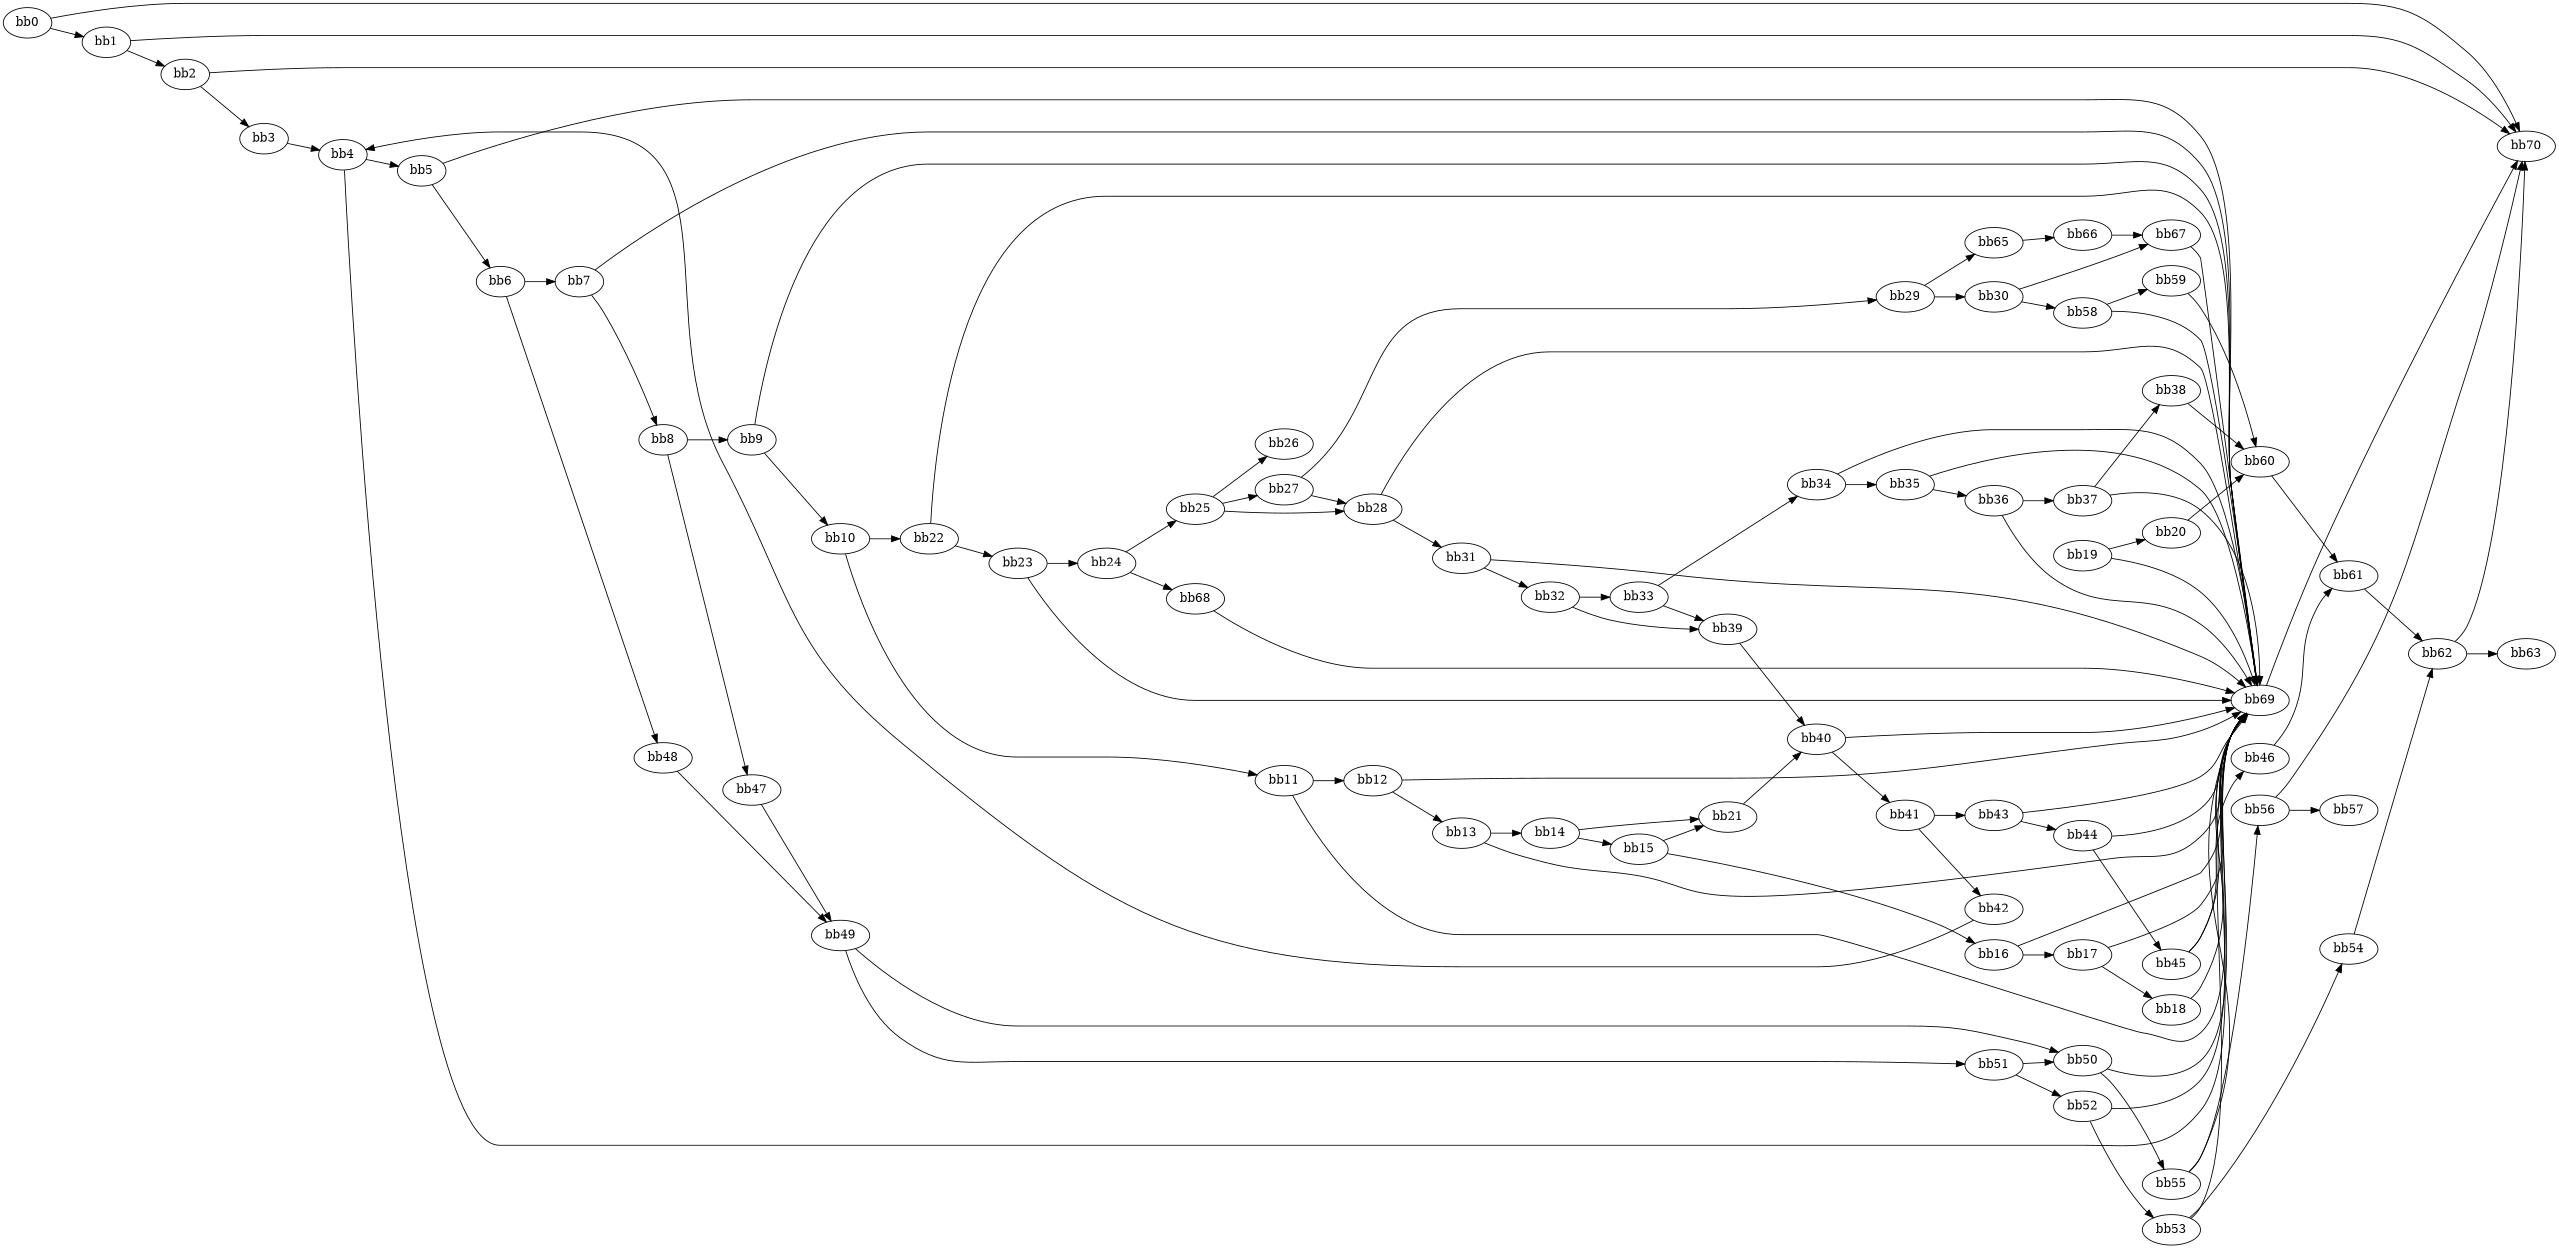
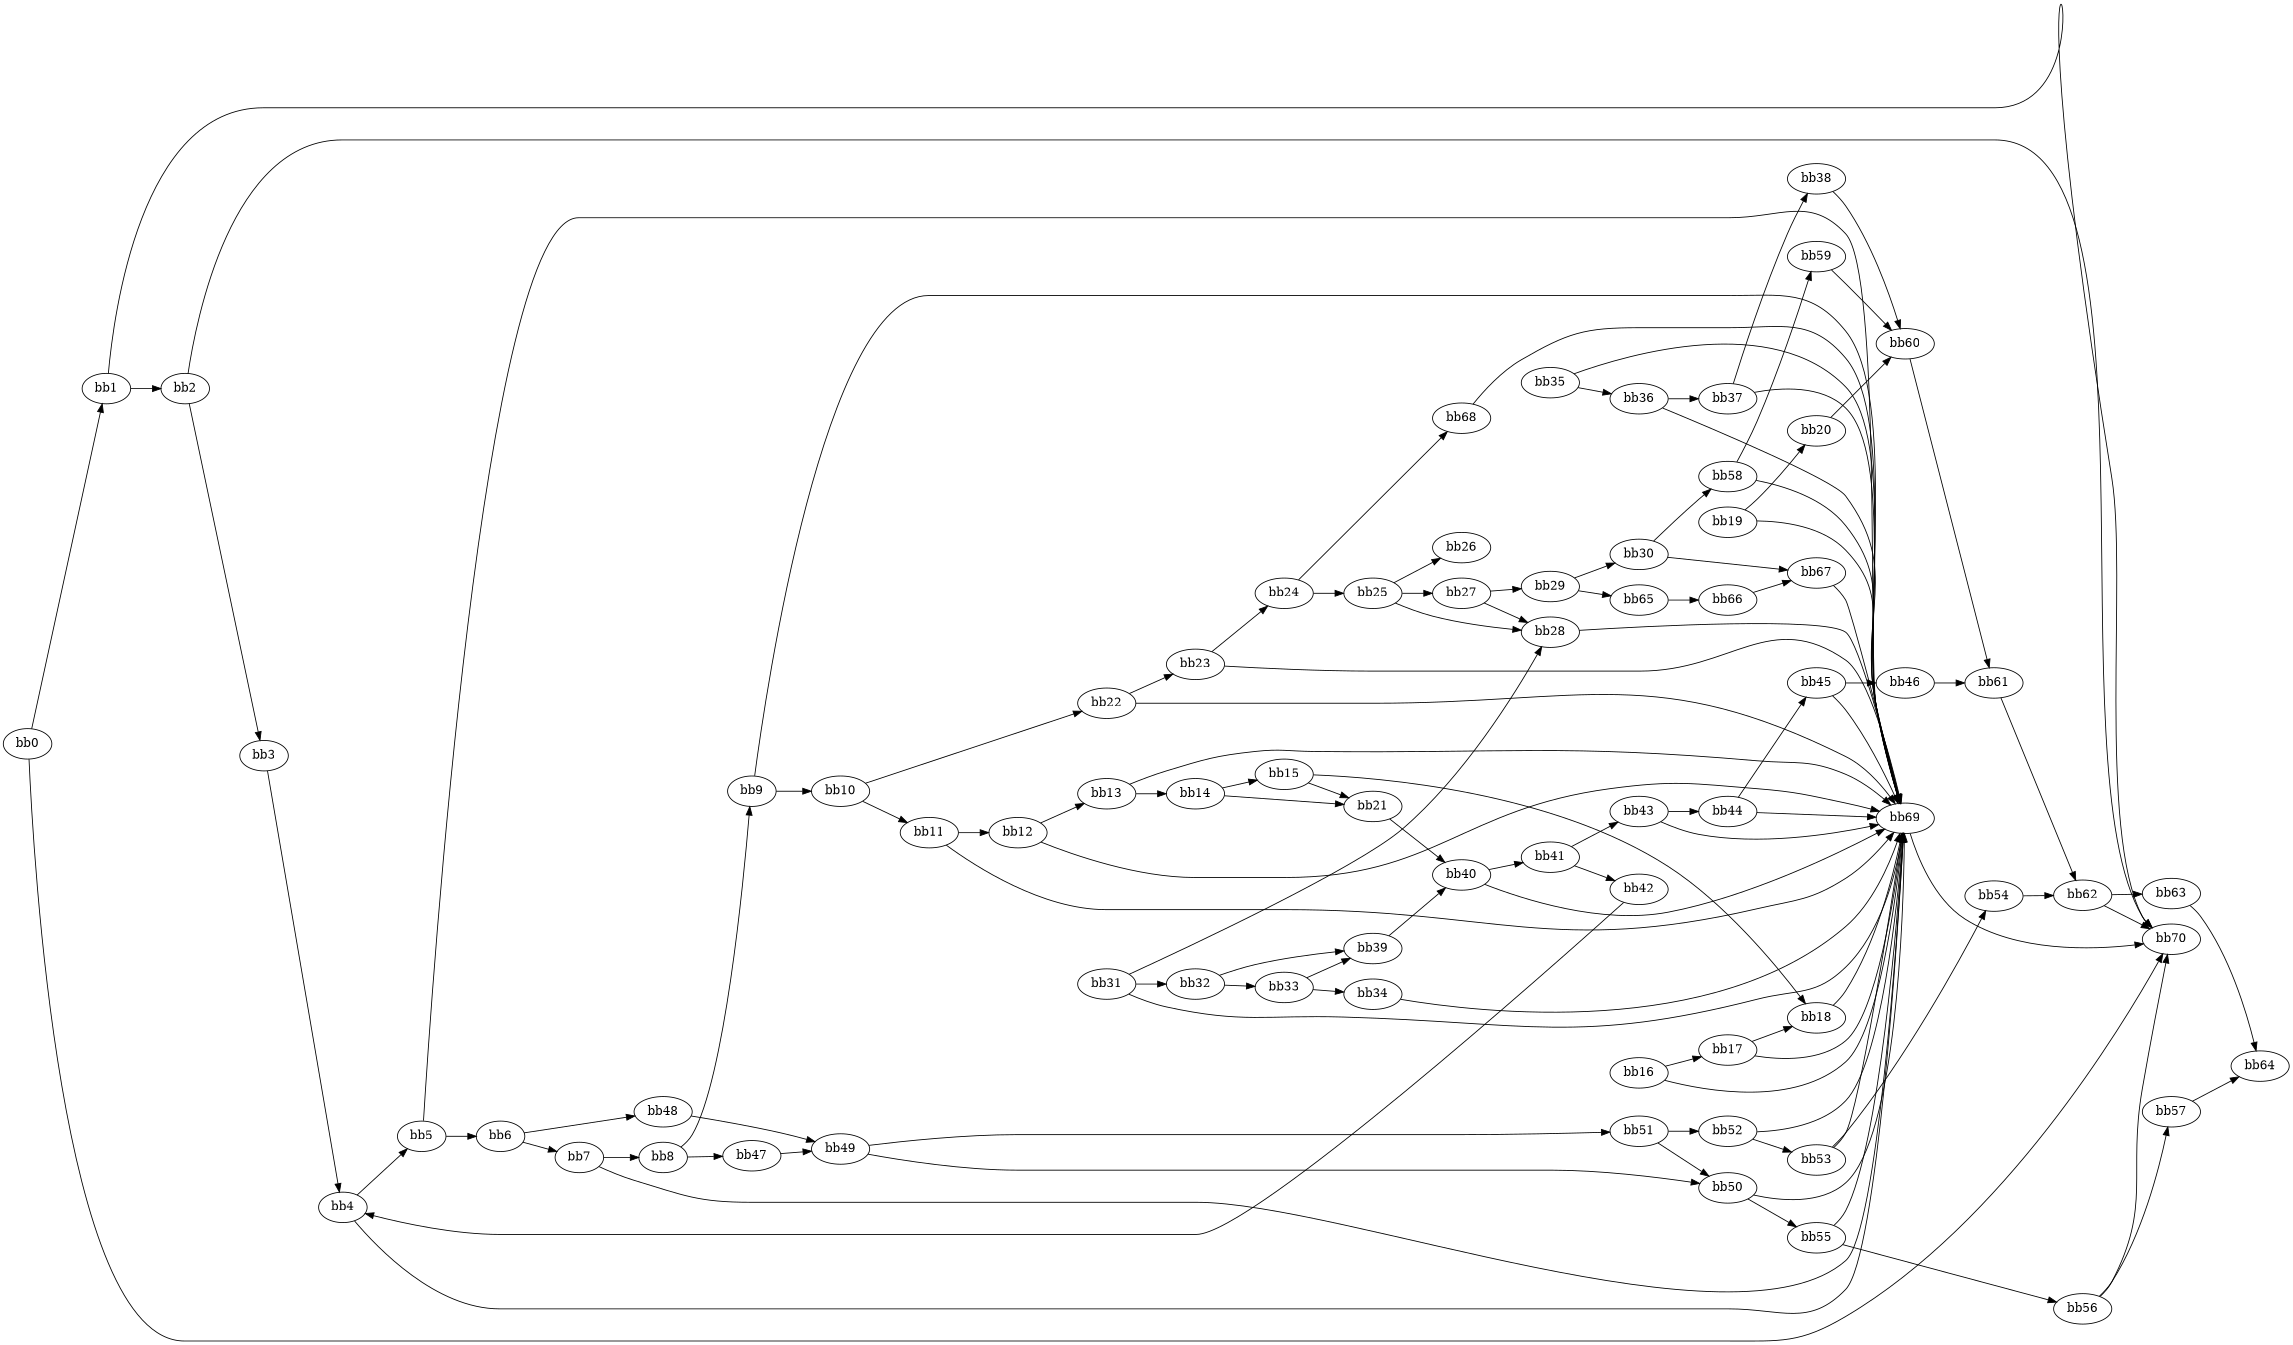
(1857, 485) -> none
(1414, 532) -> (1366, 854)
(1820, 887) -> (1586, 826)
none -> (2260, 1066)
